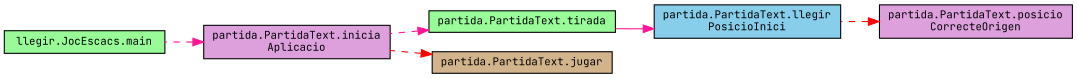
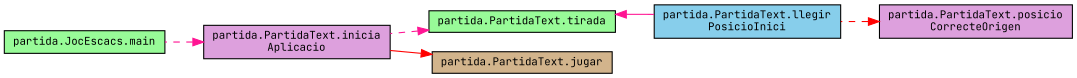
(629, 29) -> (640, 14)
(85, 42) -> (85, 42)
(406, 52) -> (406, 52)
